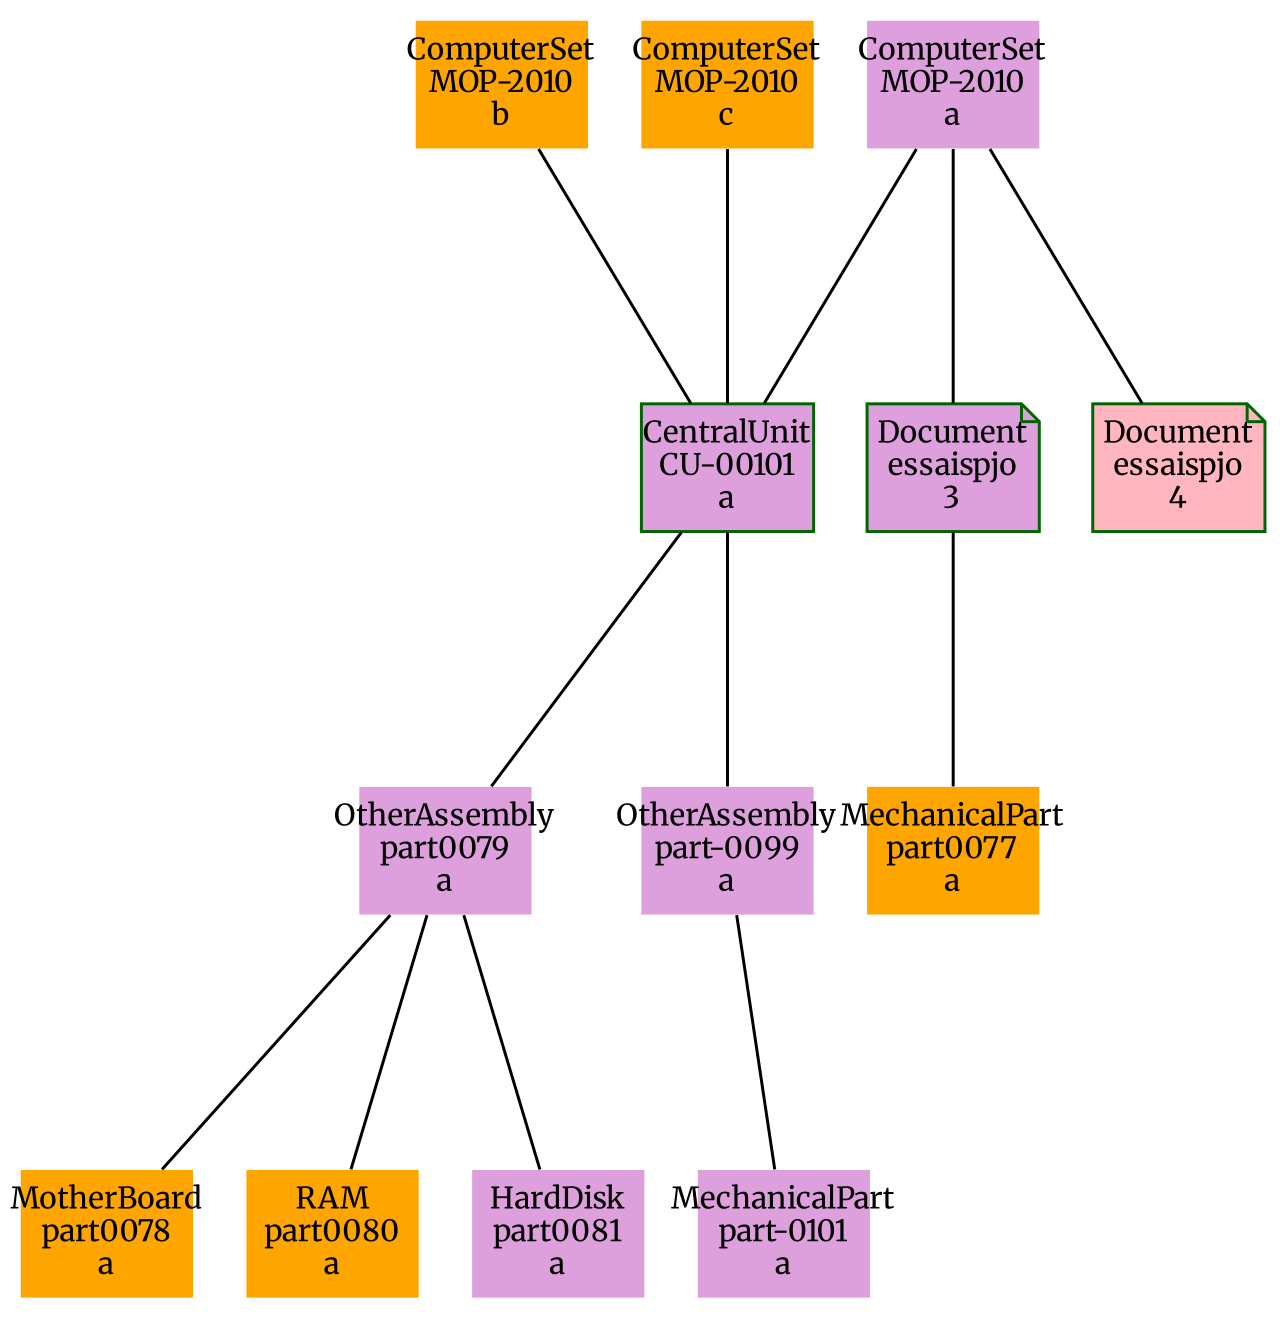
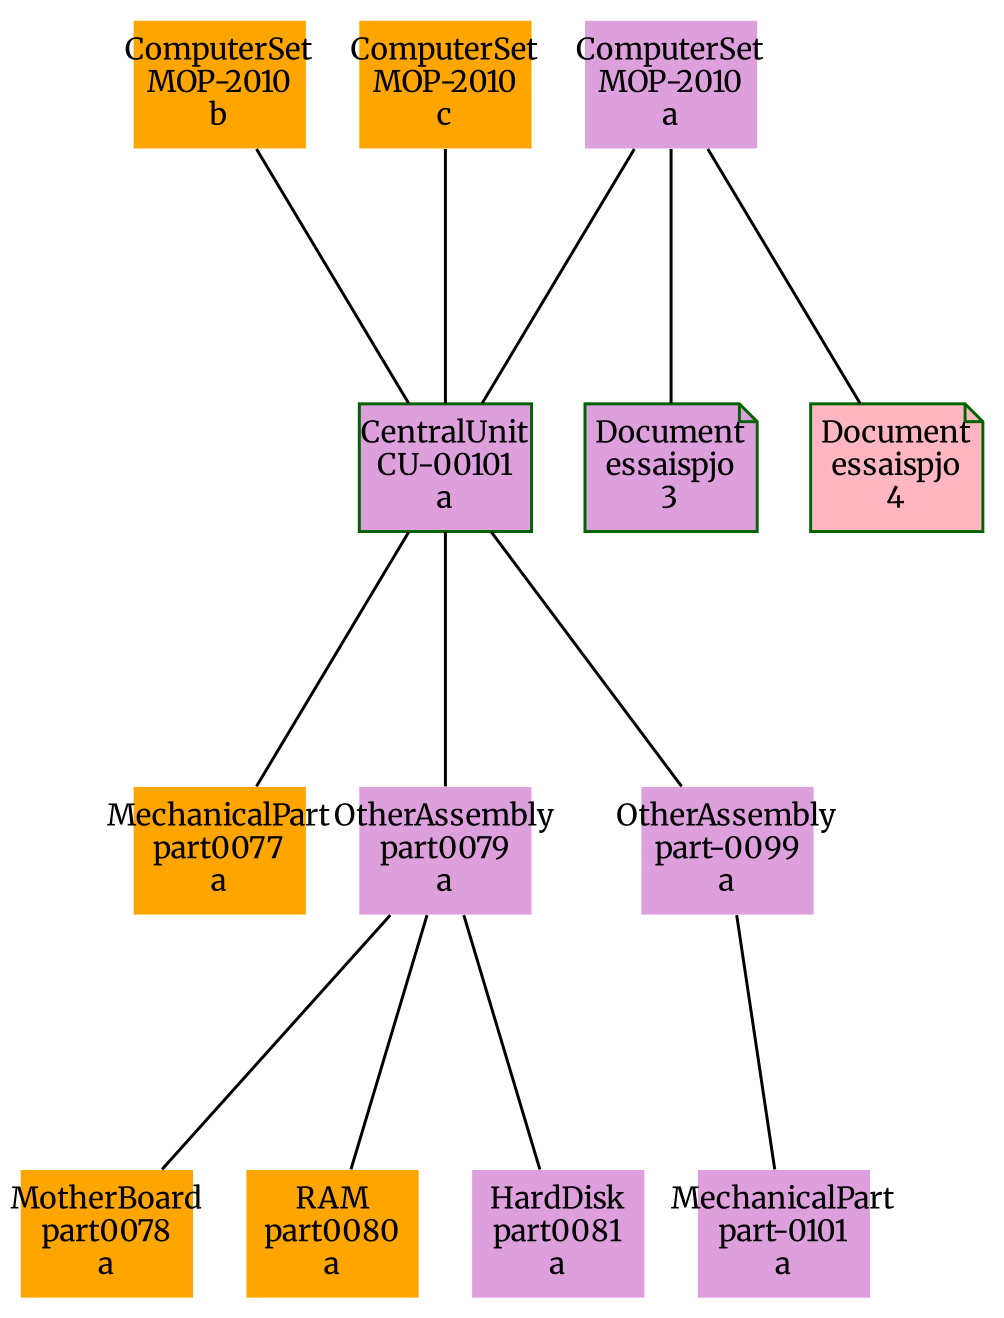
(953, 659) -> (333, 659)
